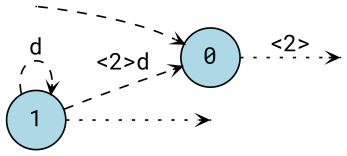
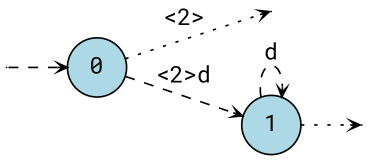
(118, 89) -> (179, 95)
